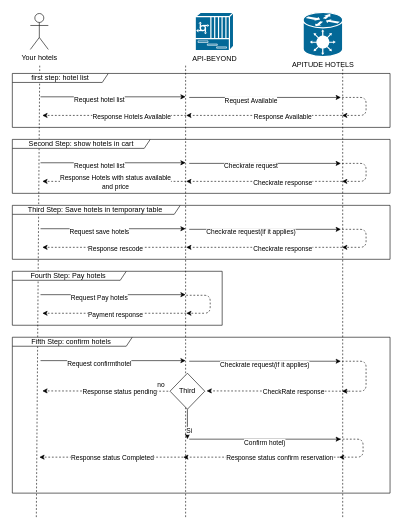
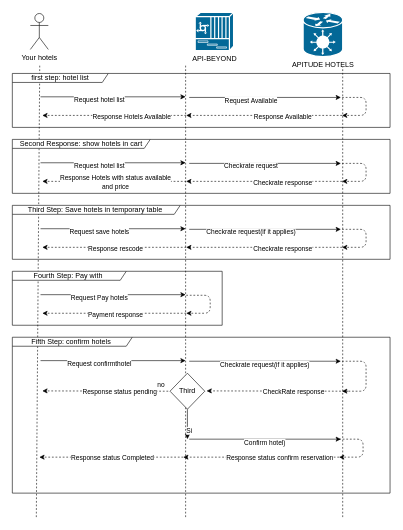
(81, 144) -> (81, 144)
(69, 276) -> (69, 276)
